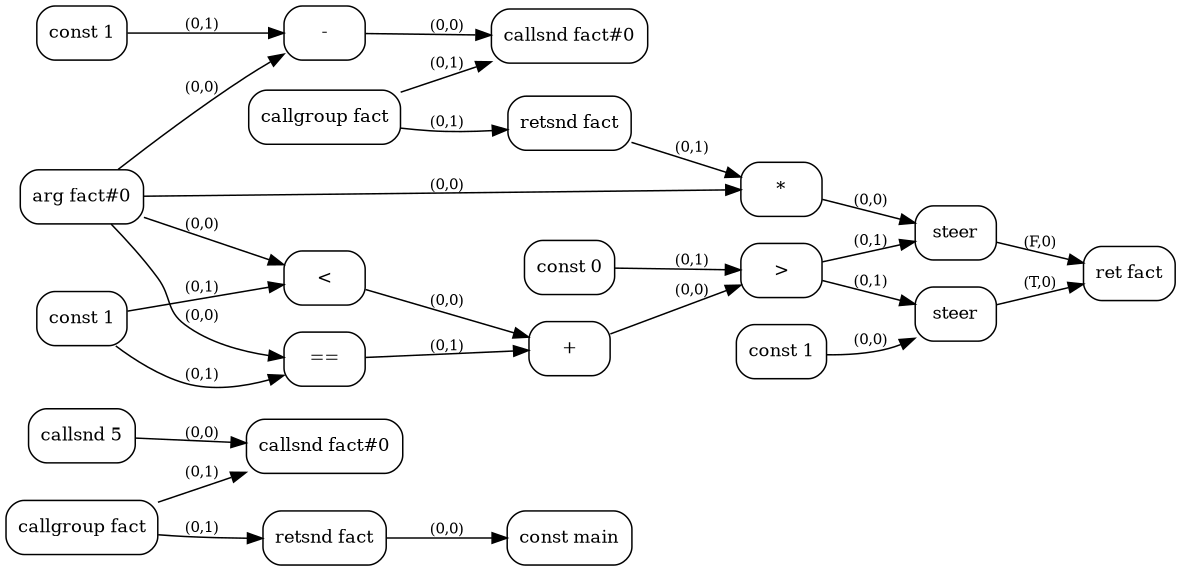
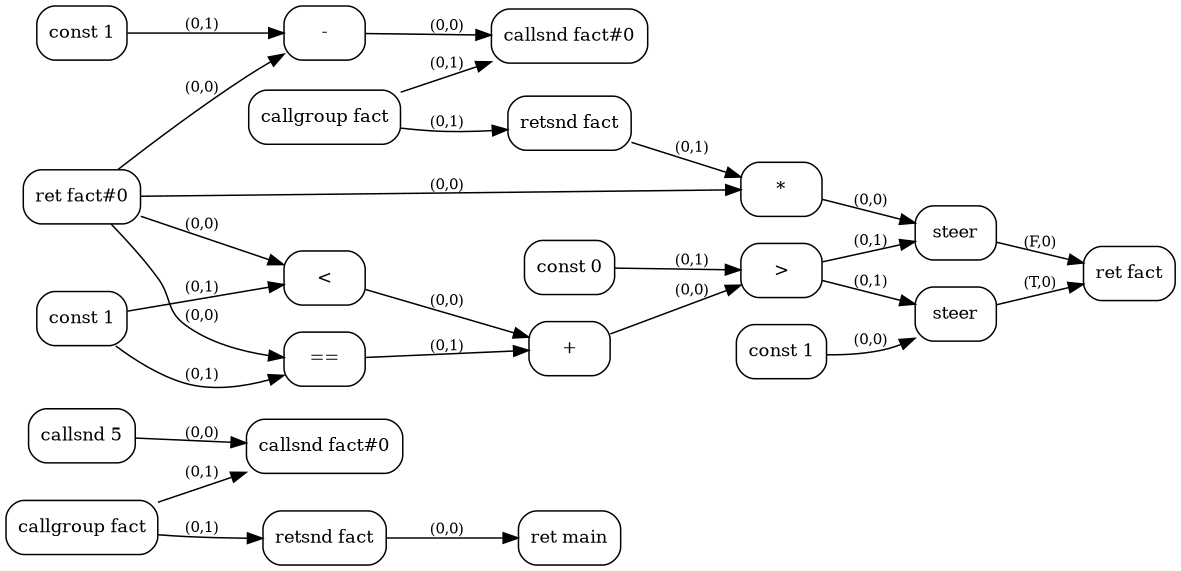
(82, 197) -> (82, 197)
(570, 538) -> (570, 538)
